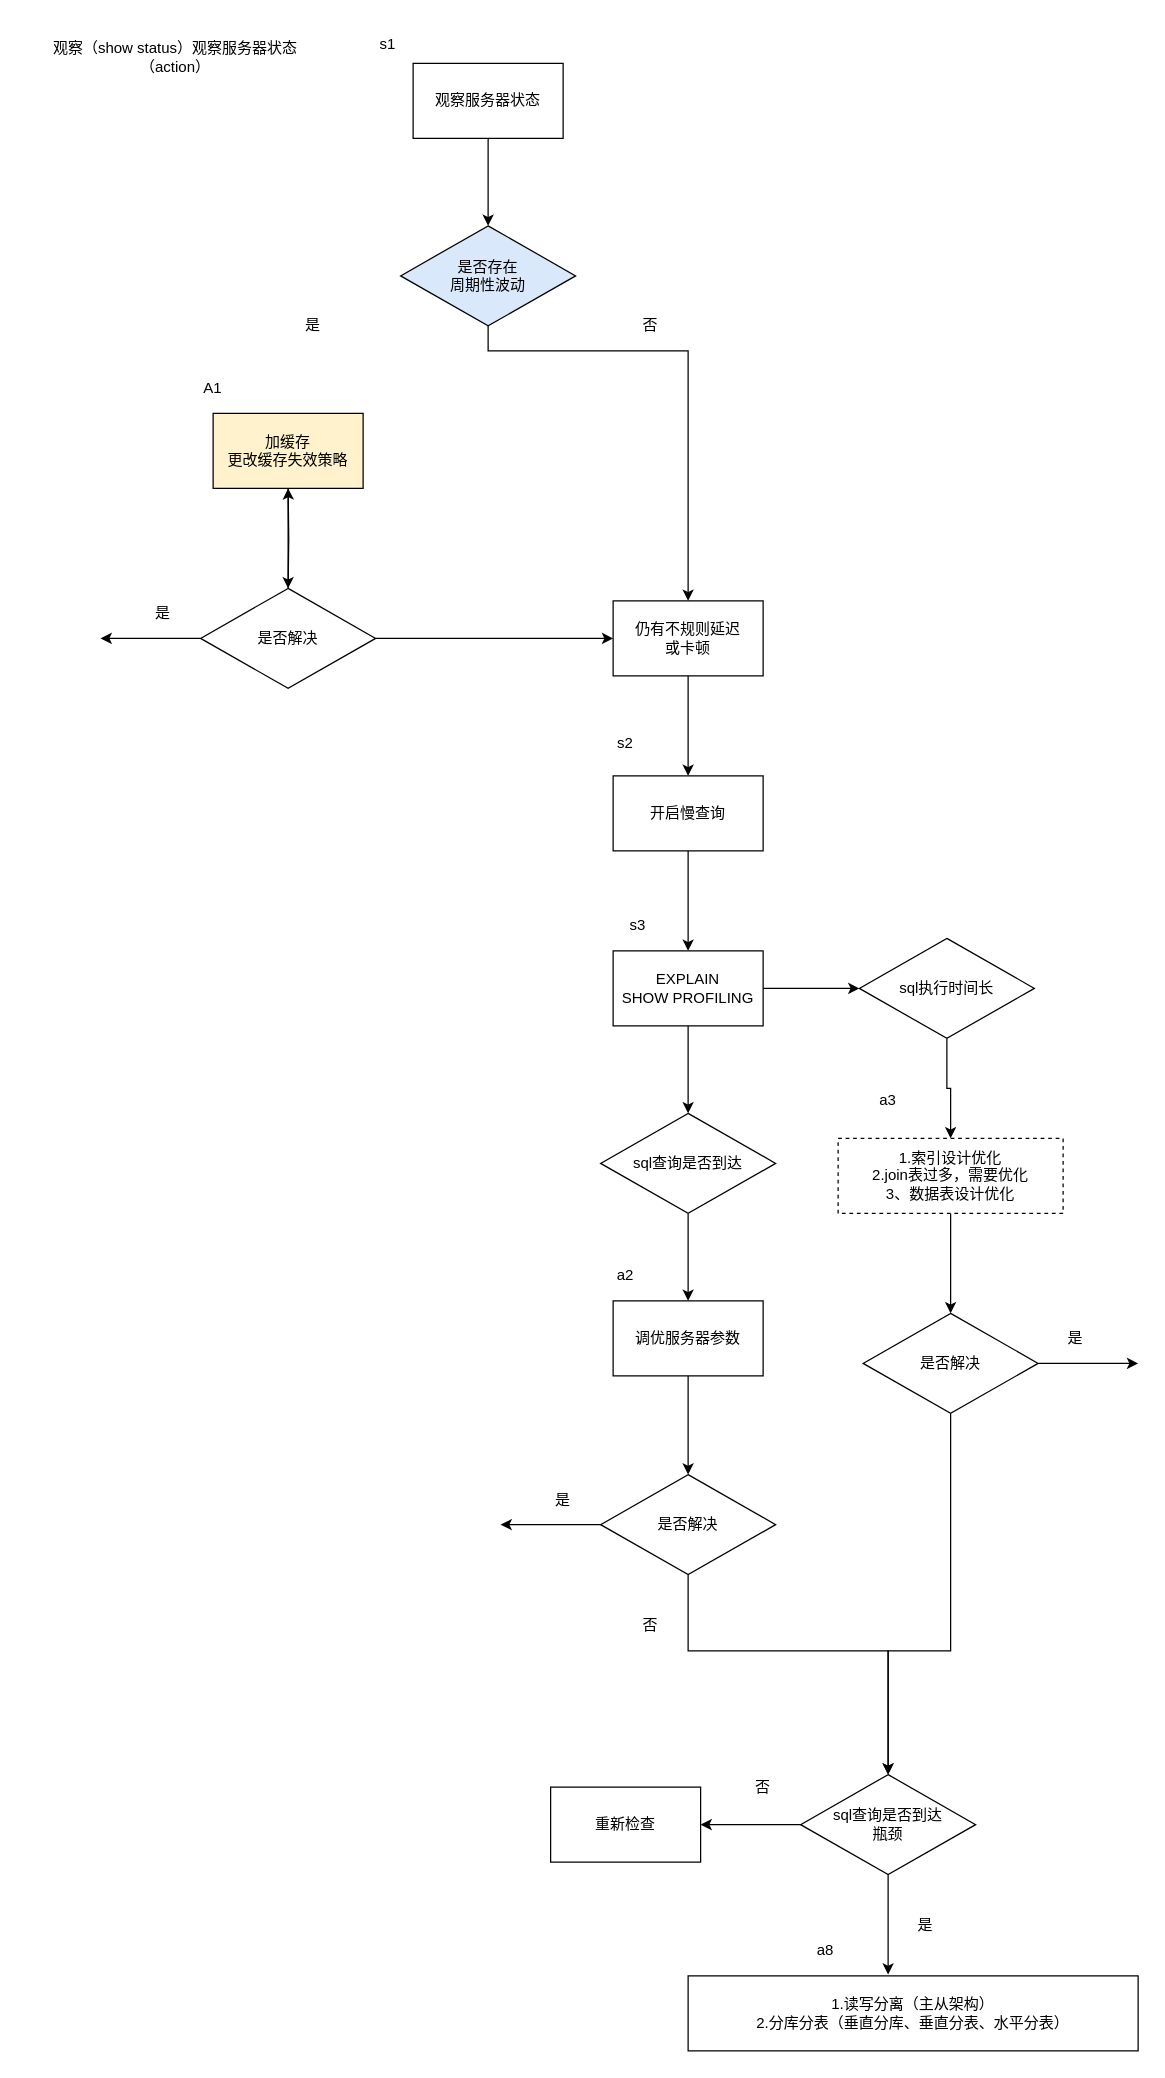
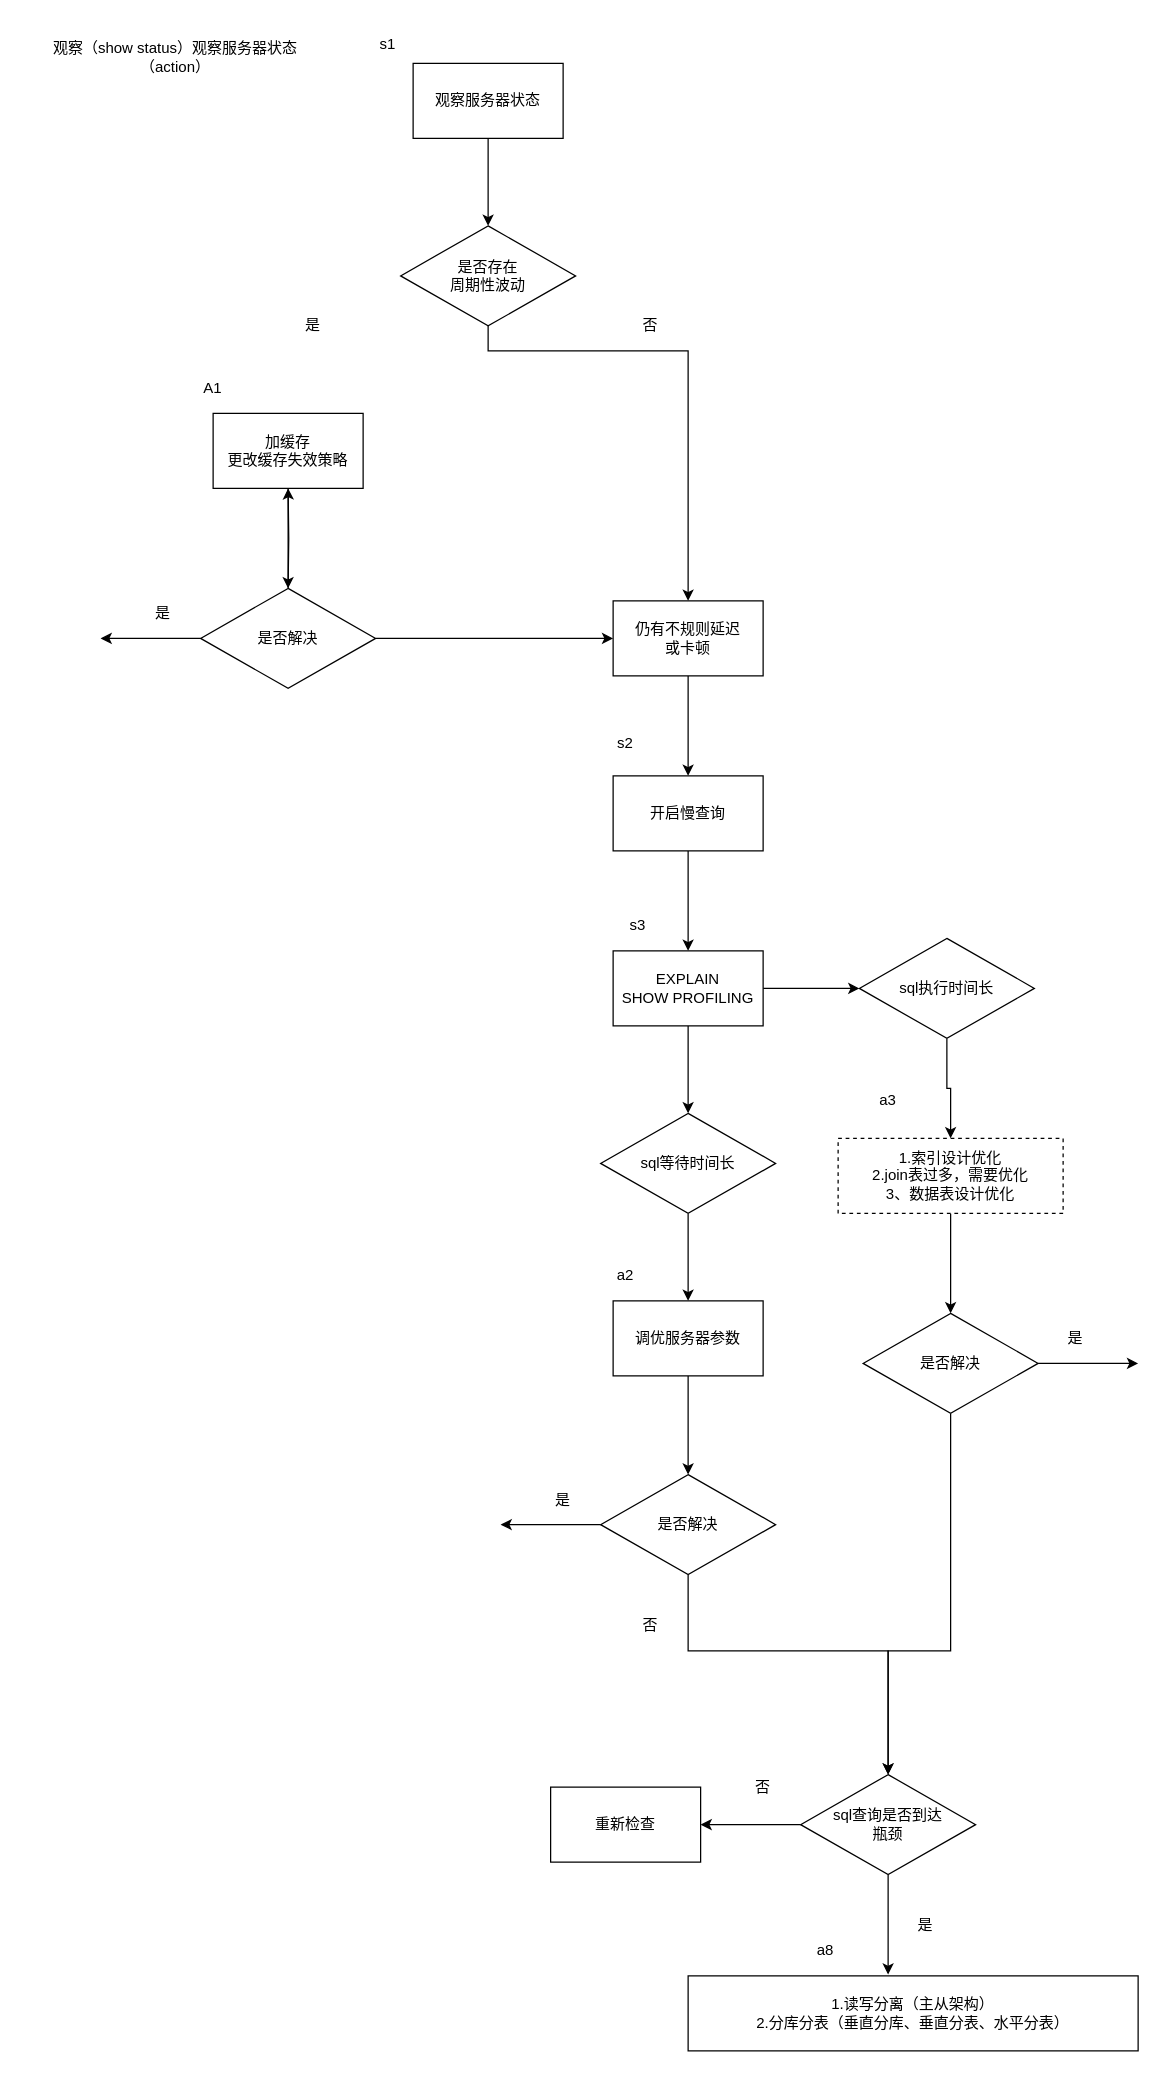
(488, 276) -> (488, 276)
(288, 451) -> (288, 451)
(688, 1163) -> (688, 1163)
